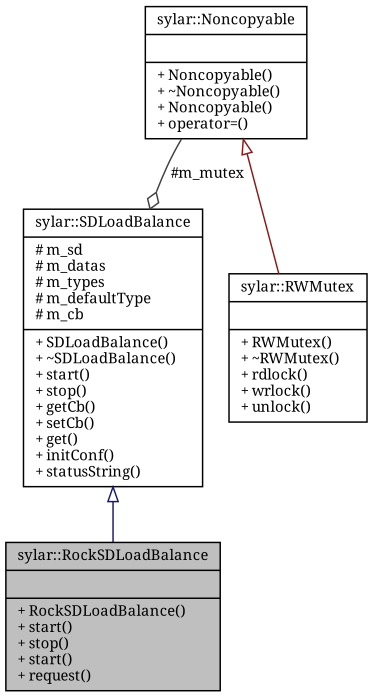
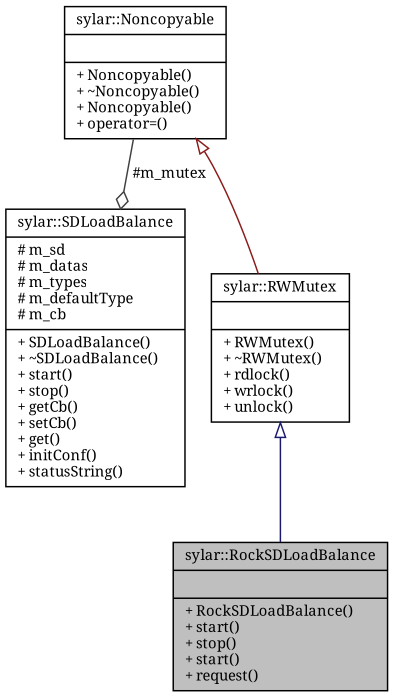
(113, 522) -> (280, 490)
